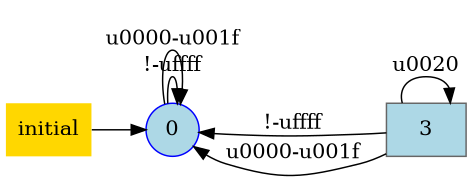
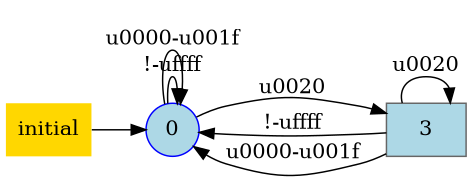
none -> (283, 98)
